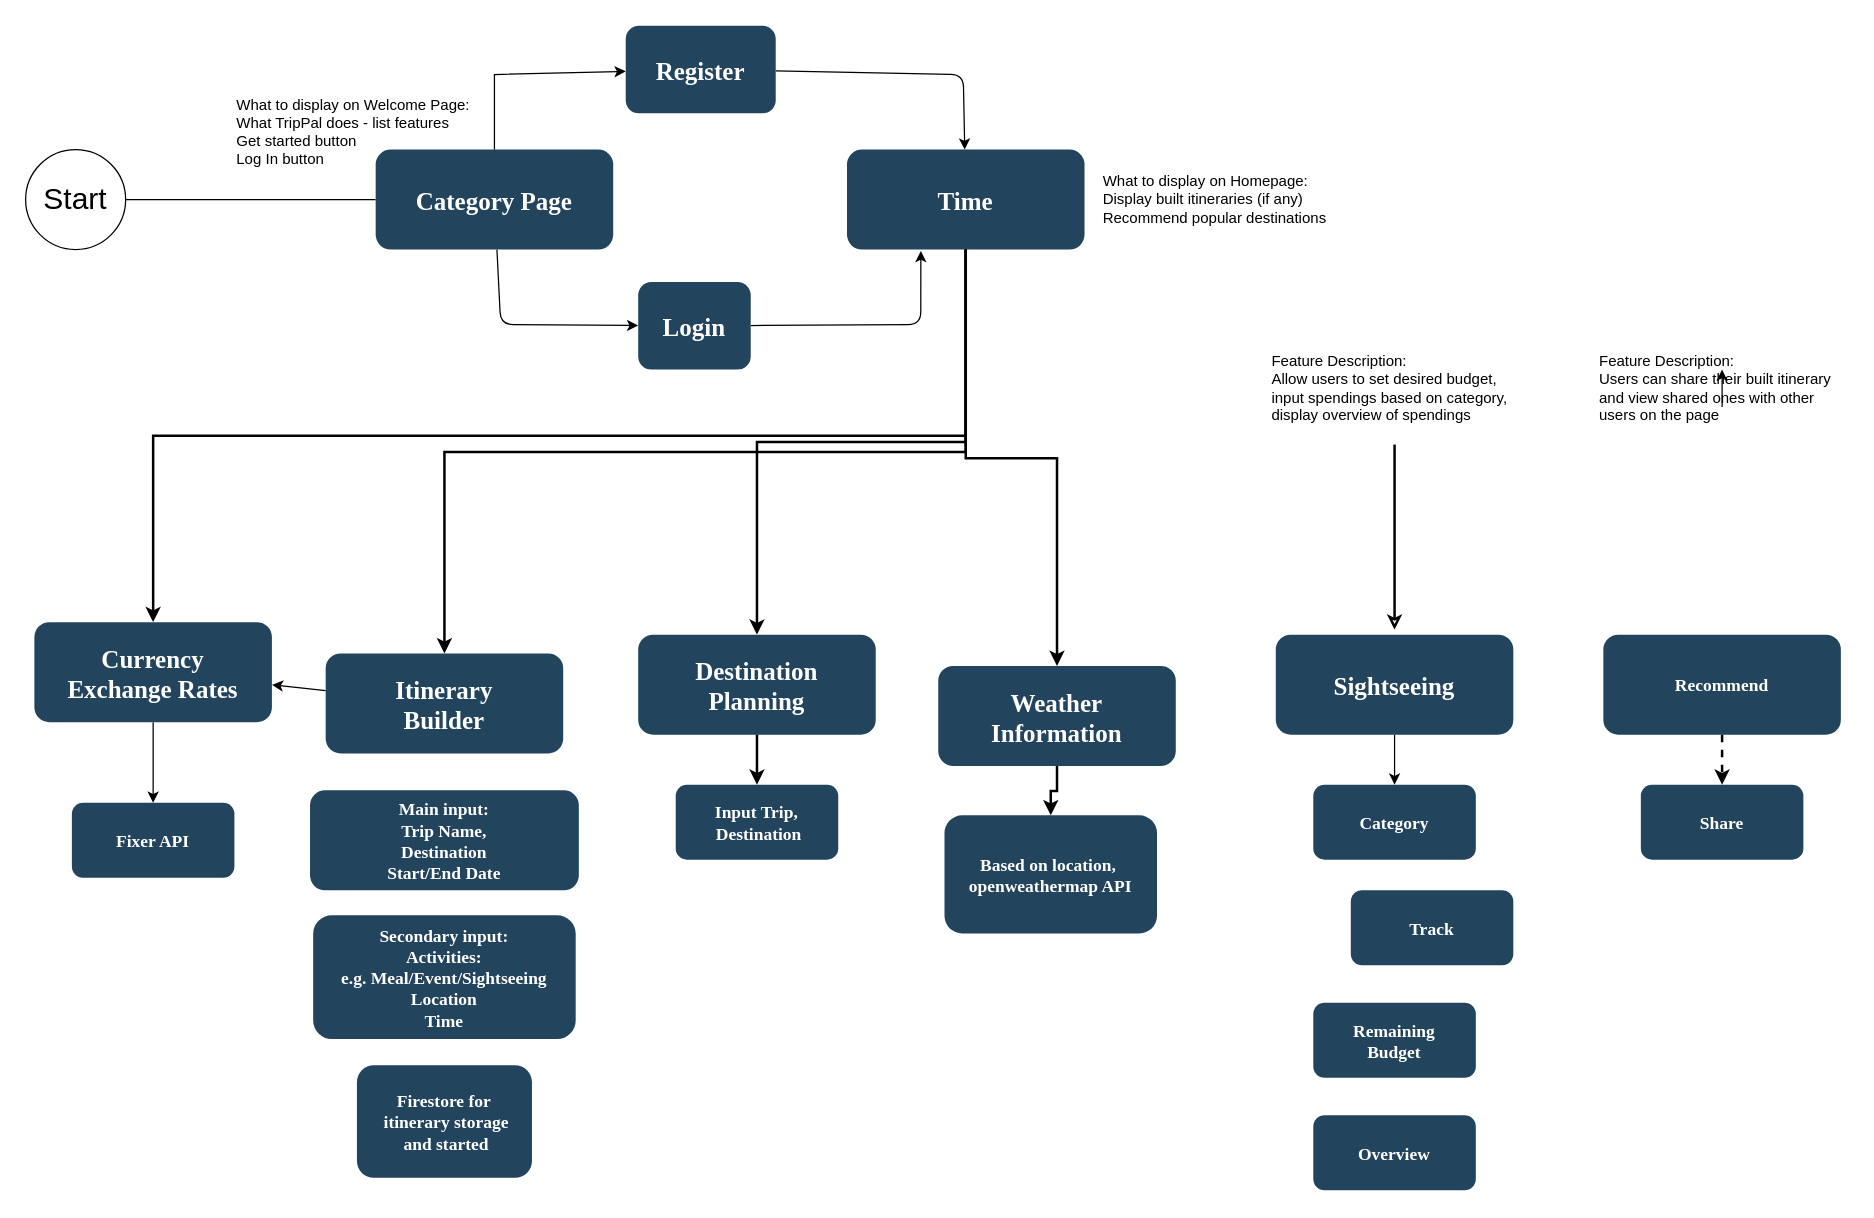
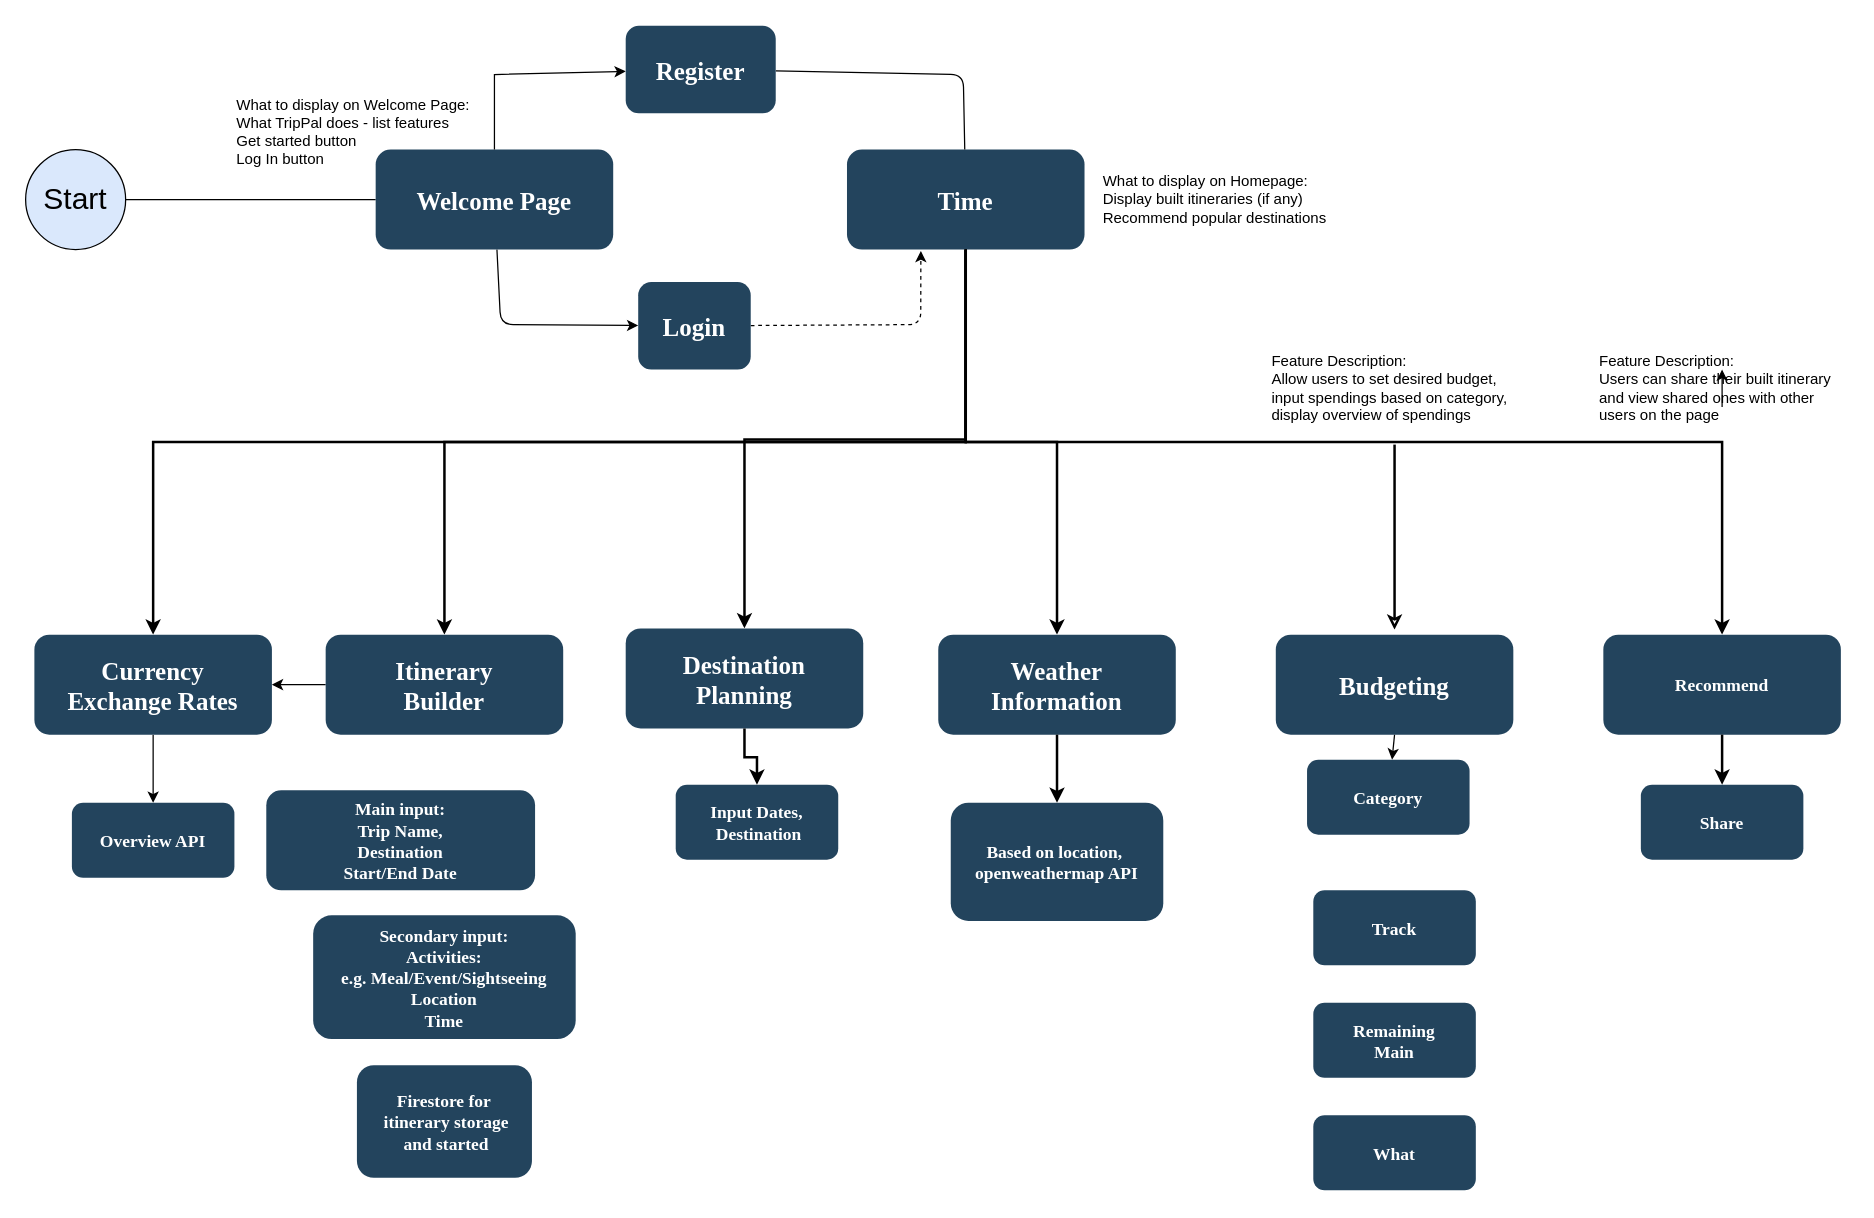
(964, 139) -> (965, 143)
(76, 199) -> (76, 199)
(494, 202) -> (494, 202)
(863, 325) -> (863, 325)
none -> (1481, 442)
(153, 672) -> (153, 684)
(757, 684) -> (744, 678)
(1394, 687) -> (1394, 687)
(444, 703) -> (444, 684)
(1057, 716) -> (1057, 684)
(1722, 756) -> (1722, 756)
(756, 812) -> (756, 812)
(1394, 822) -> (1388, 797)
(444, 840) -> (401, 840)
(153, 841) -> (153, 841)
(1051, 874) -> (1057, 862)
(1432, 928) -> (1394, 928)
(1394, 1030) -> (1394, 1030)
(1394, 1154) -> (1394, 1154)
